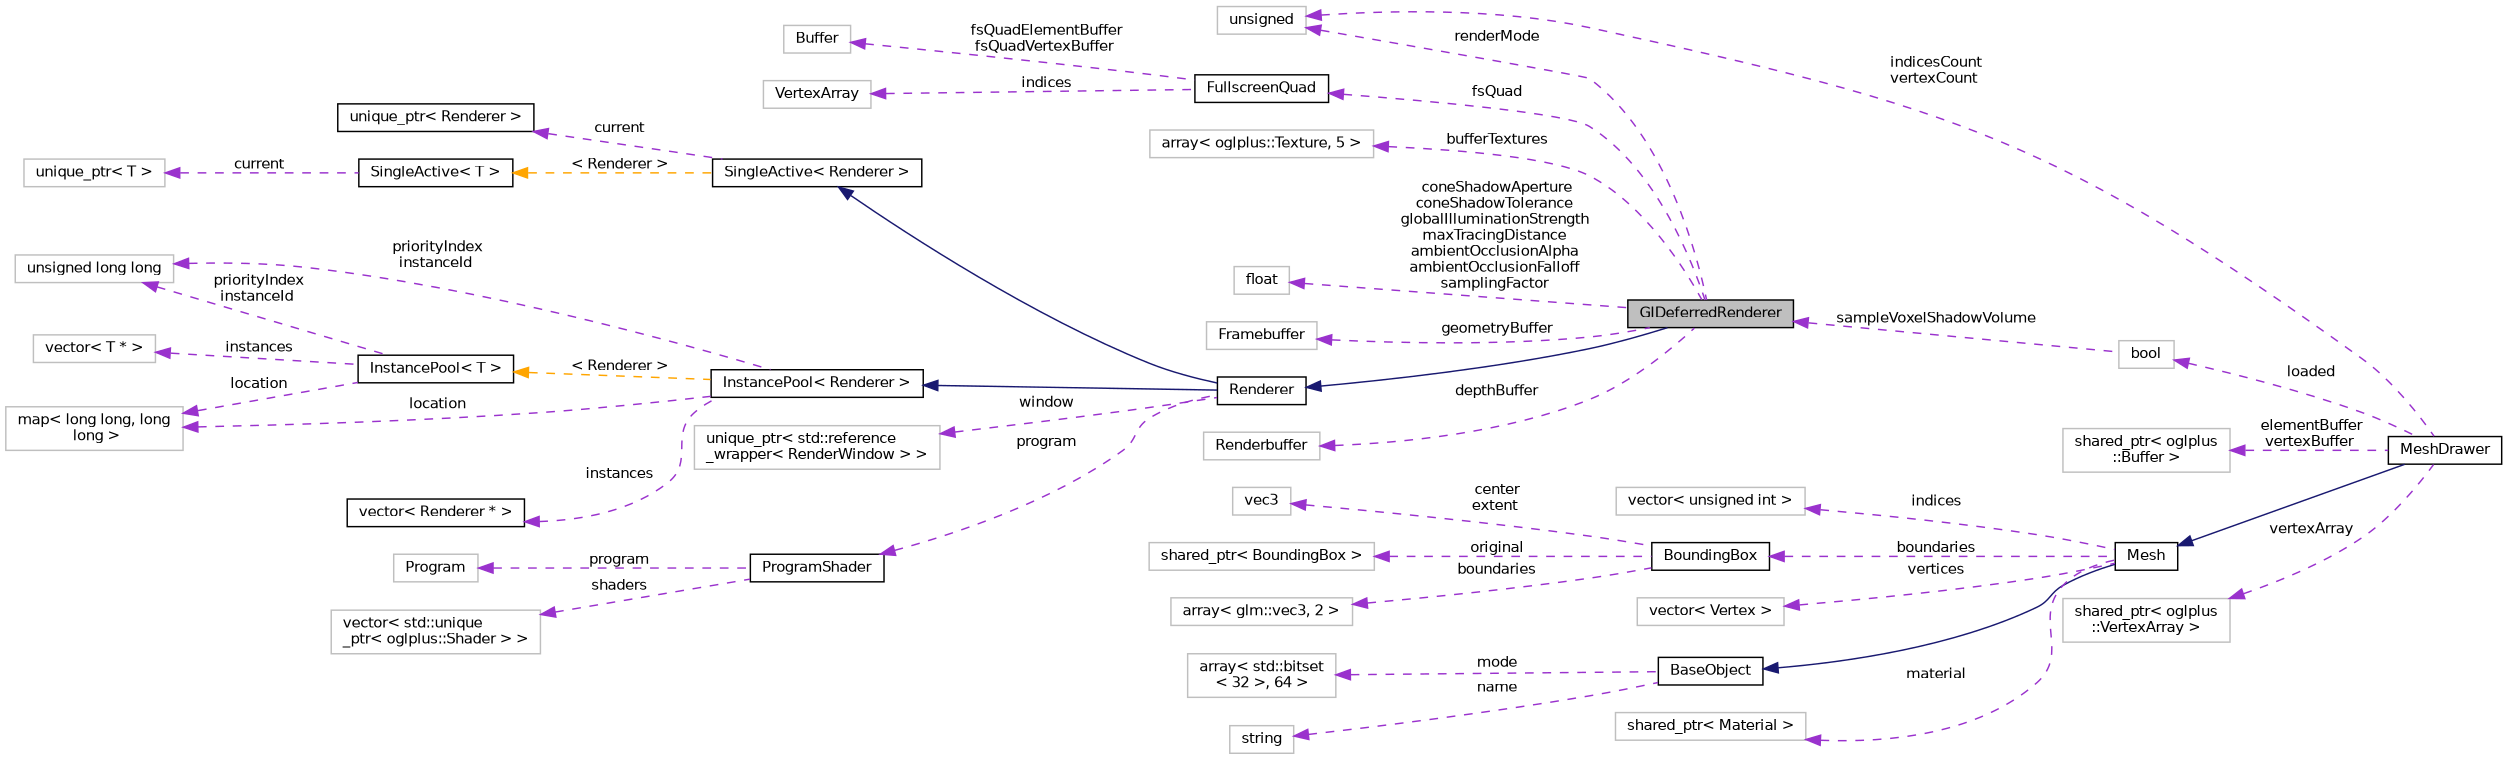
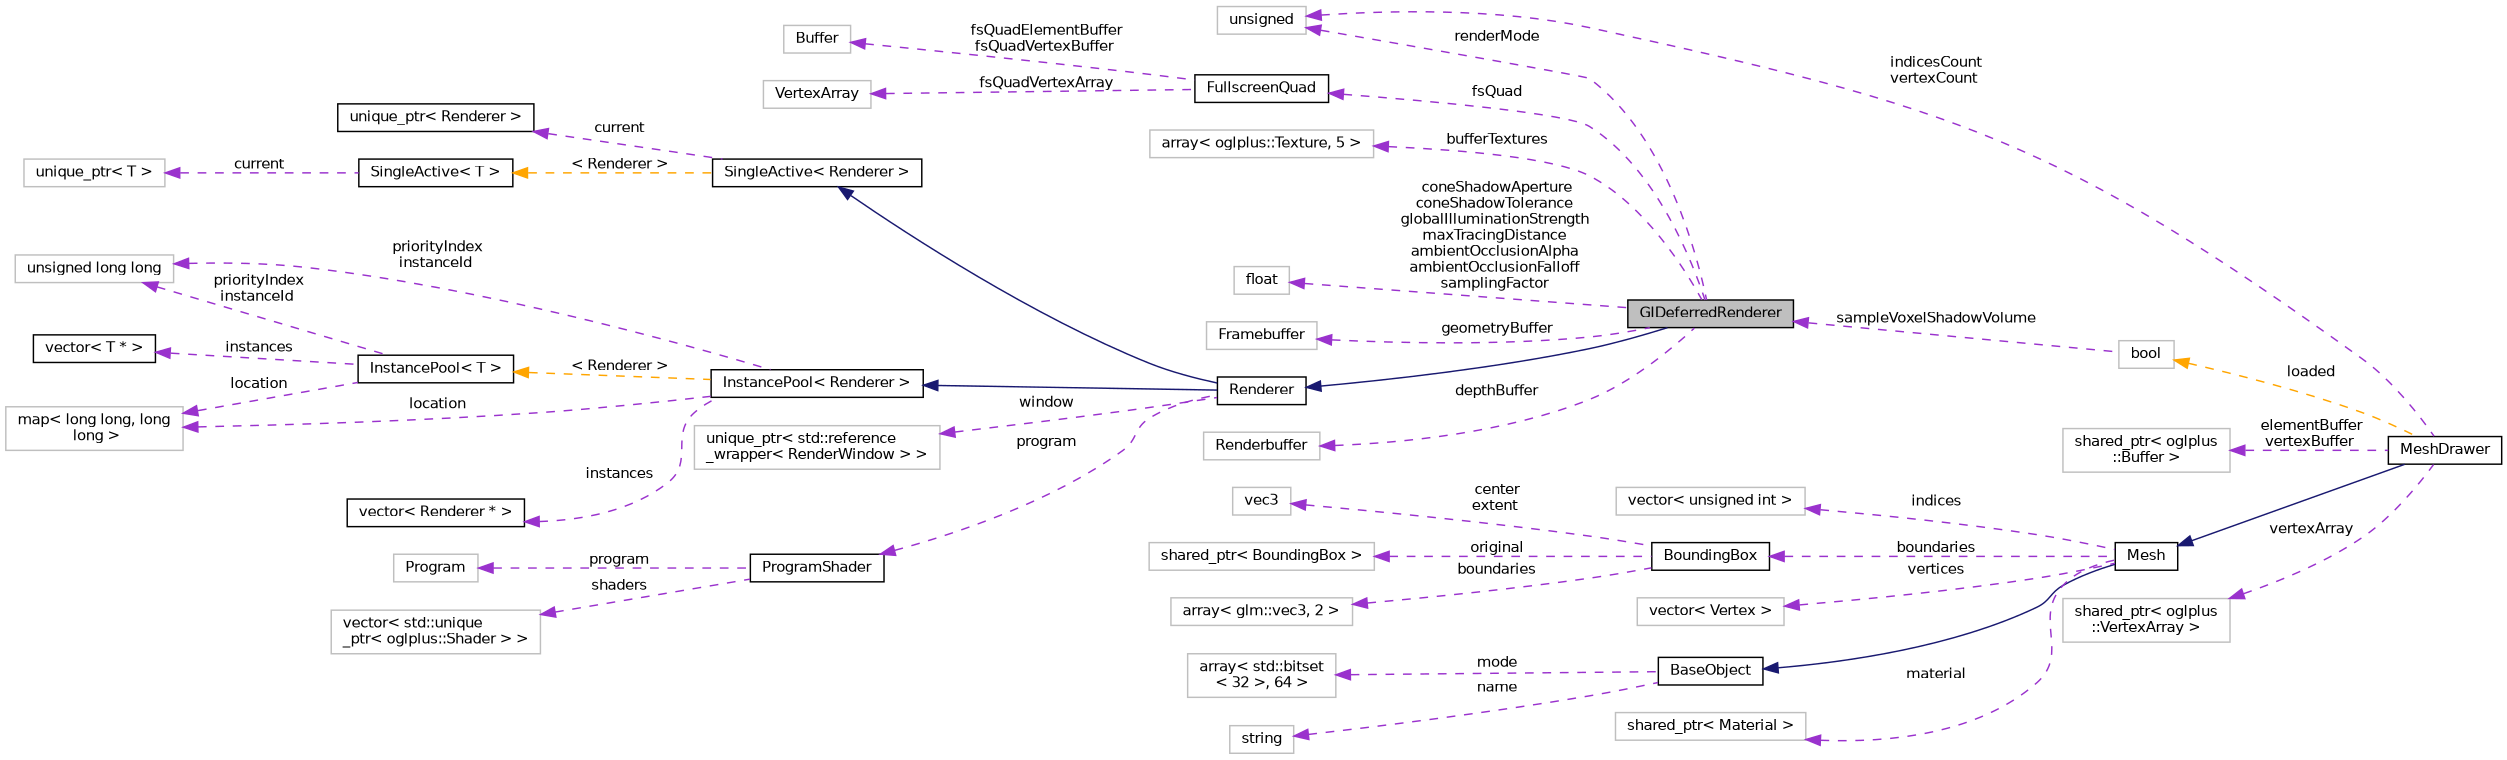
(1045, 84) -> (1045, 84)
(94, 349) -> (94, 349)
(2304, 394) -> (2304, 394)
